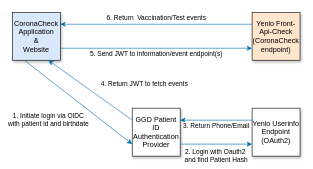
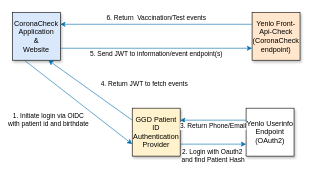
(156, 132) -> (156, 132)
(276, 132) -> (270, 132)
